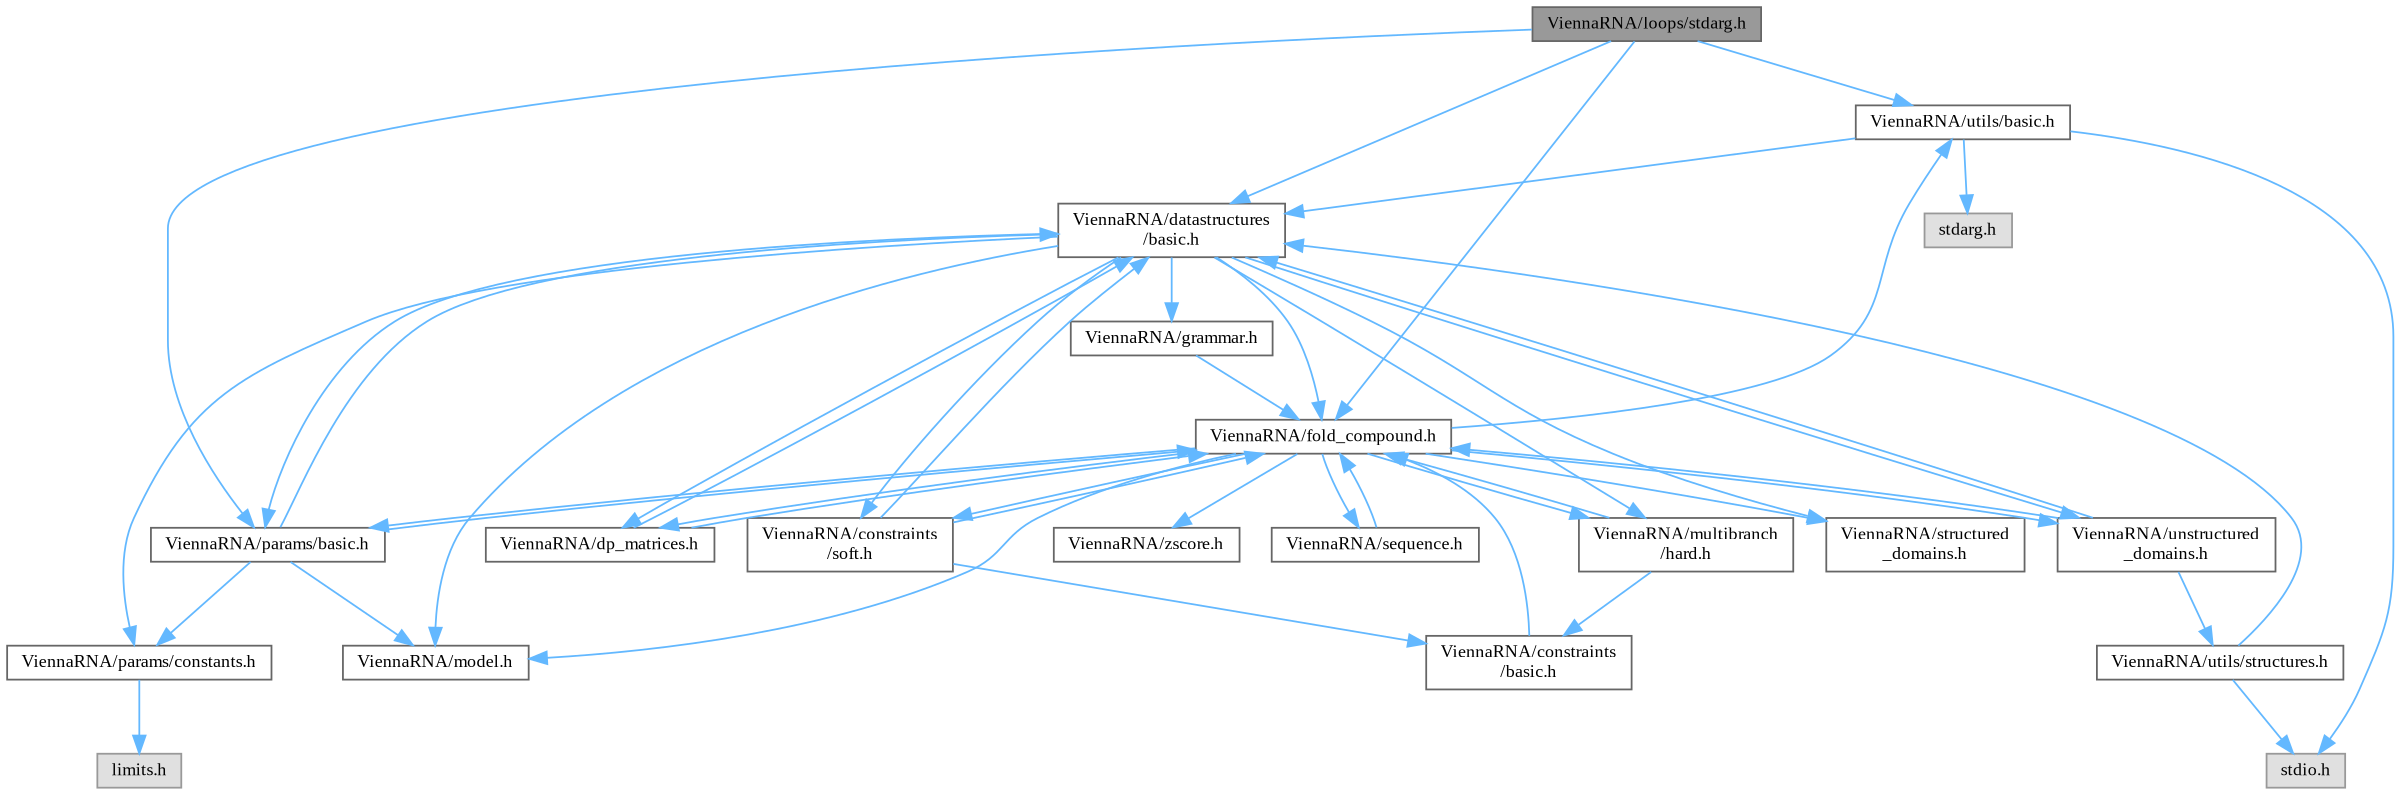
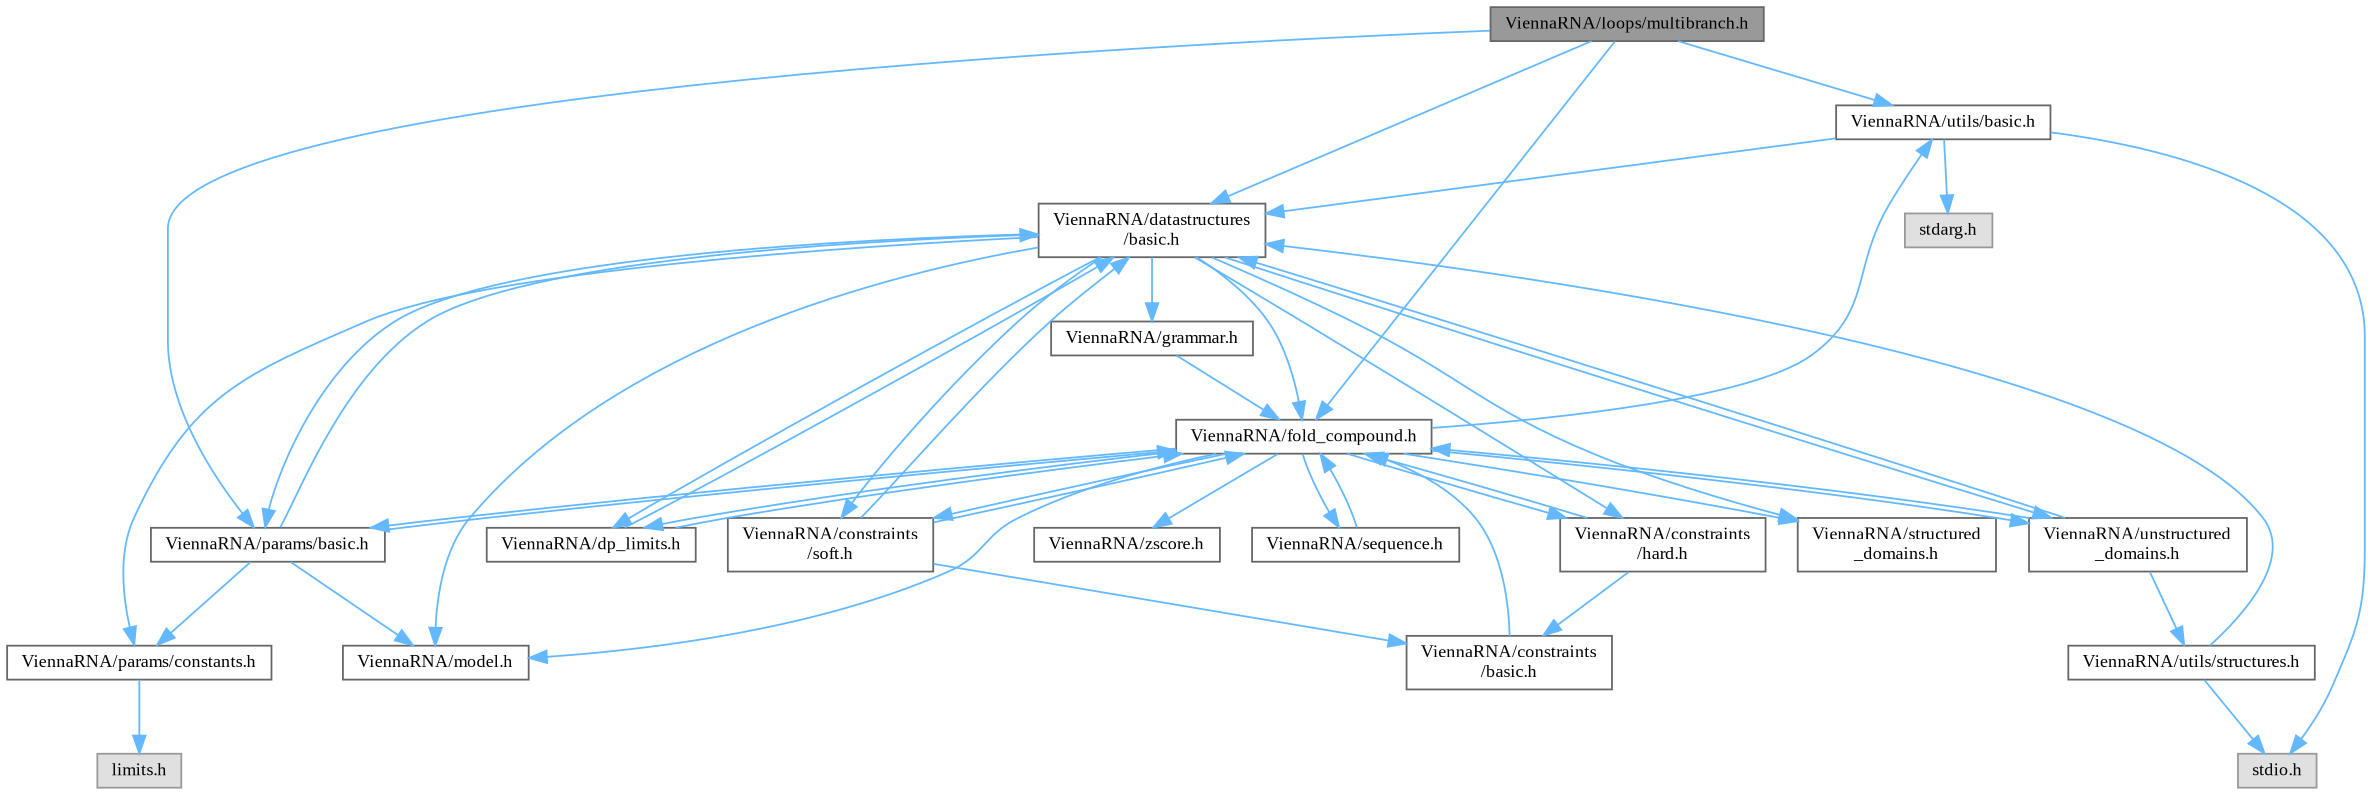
(1647, 24) -> (1627, 24)
(600, 545) -> (591, 545)
(1686, 545) -> (1663, 545)
